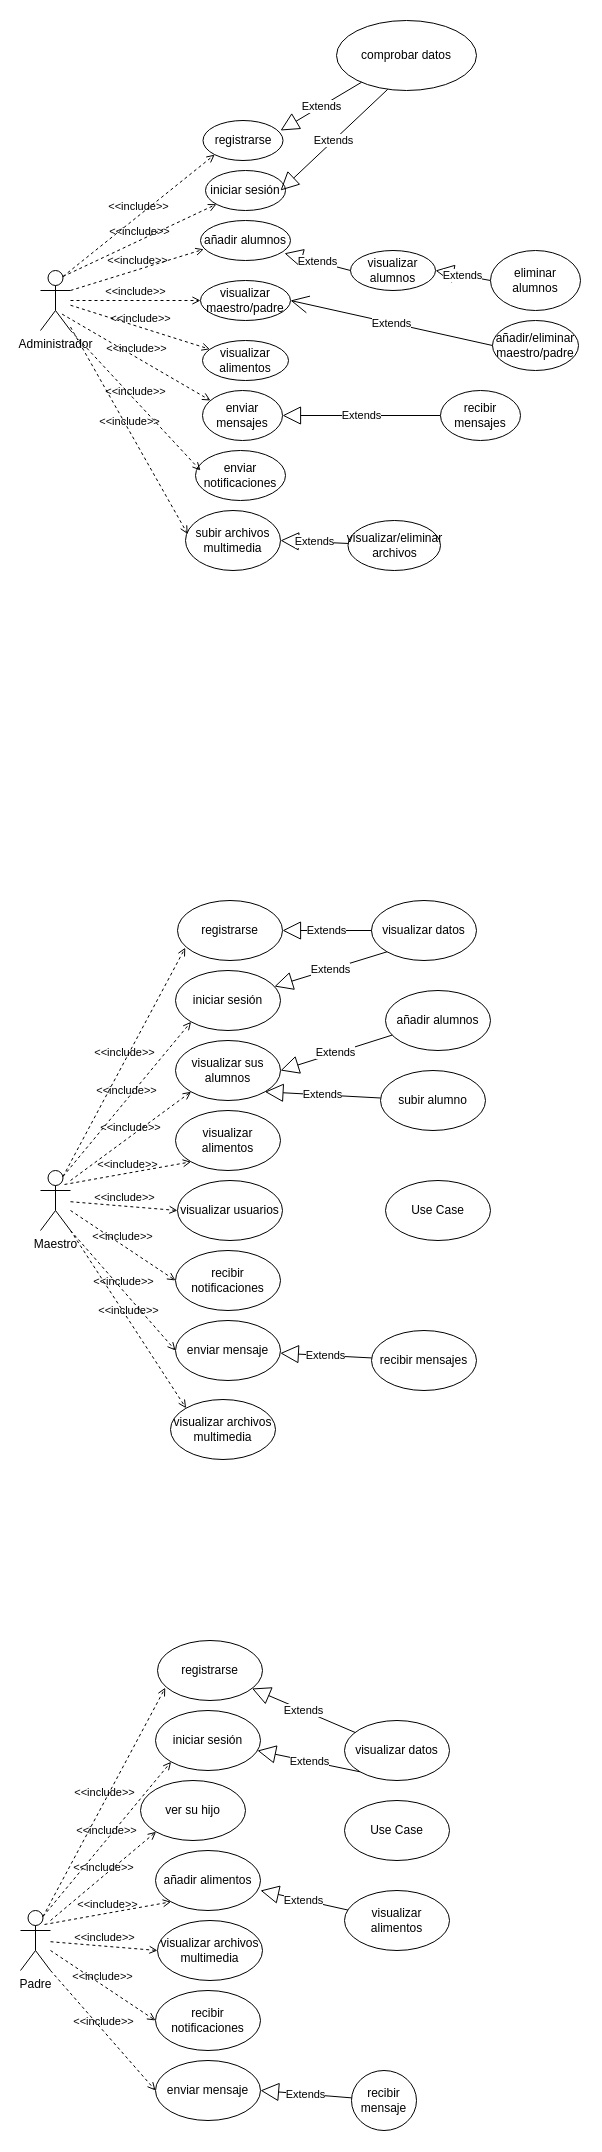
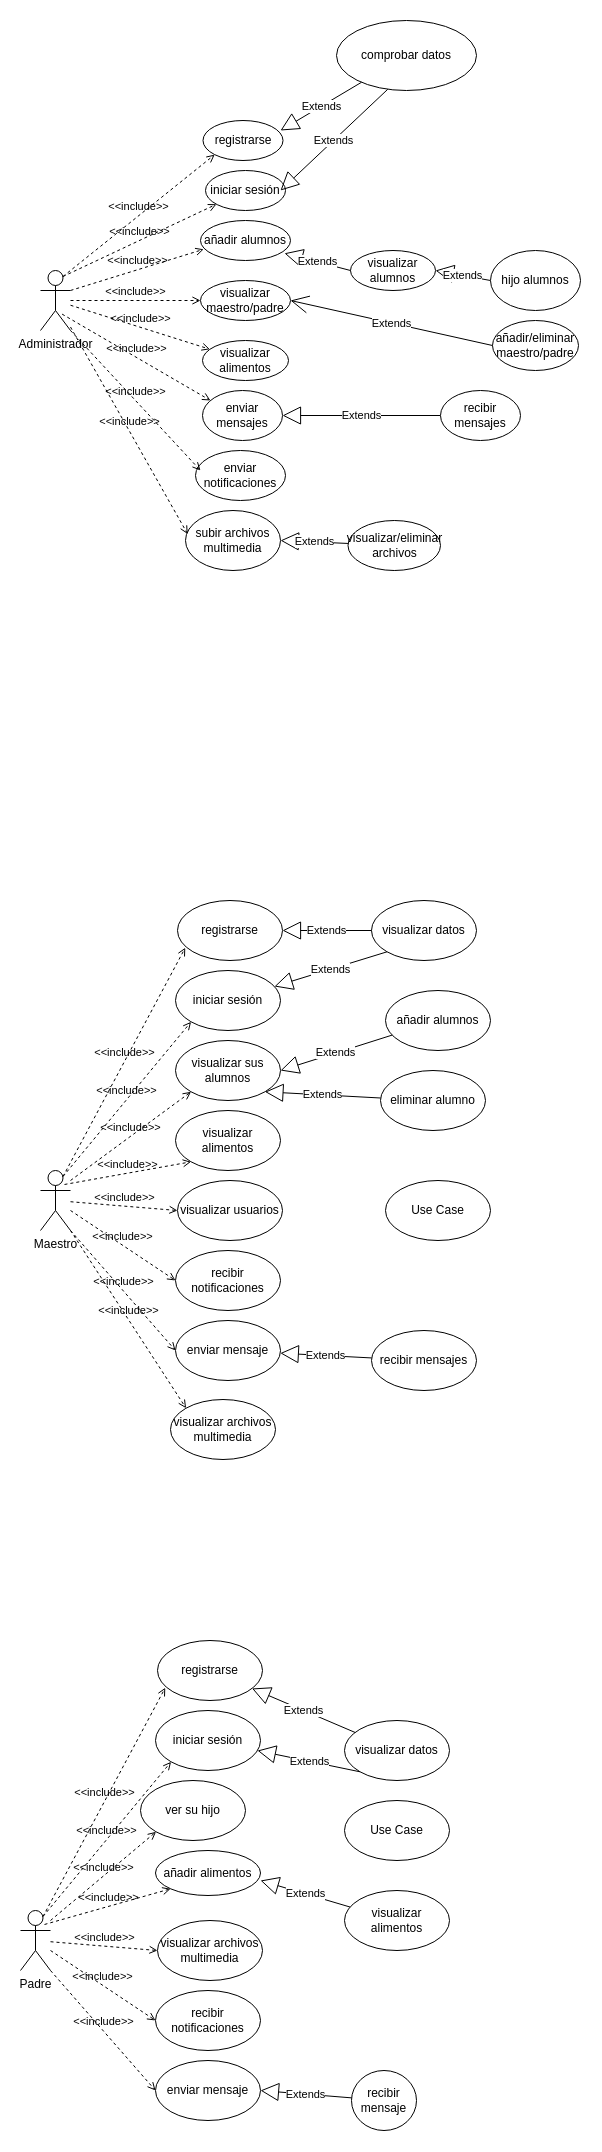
(536, 281) -> (536, 281)
(433, 1101) -> (433, 1101)
(208, 1881) -> (208, 1873)
